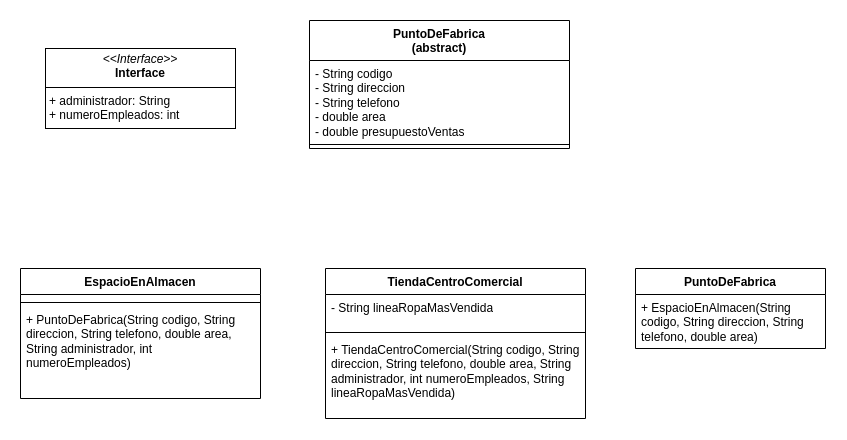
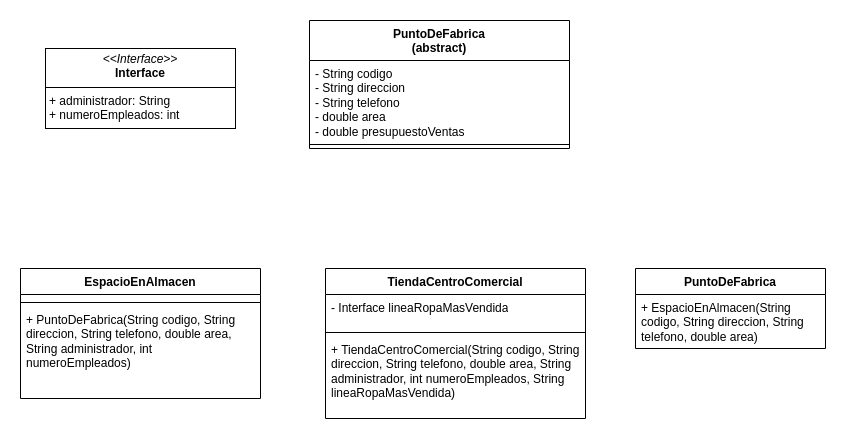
(416, 309) -> (428, 309)
